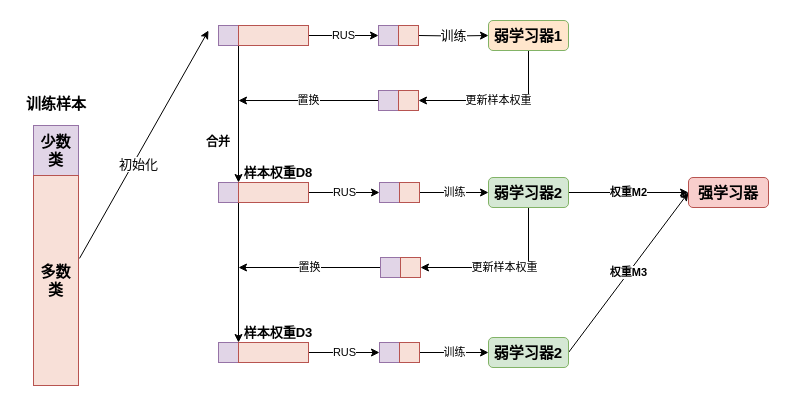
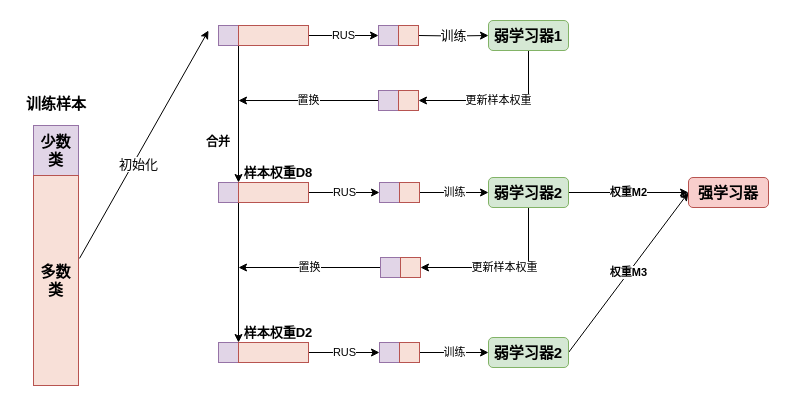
(529, 36) -> (529, 36)
(279, 333) -> (279, 333)
